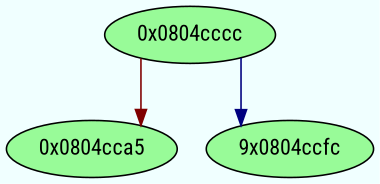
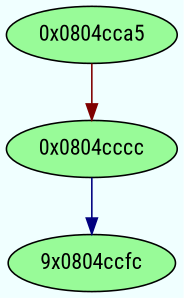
(141, 84) -> (92, 84)
